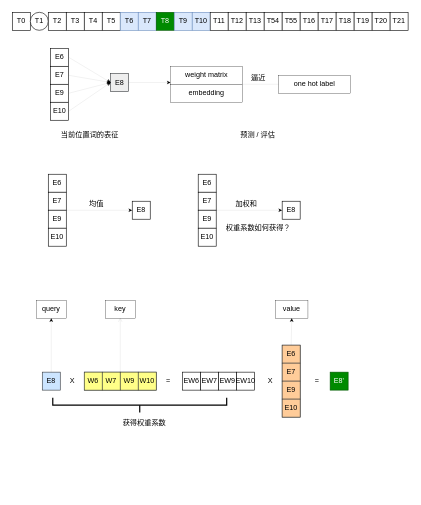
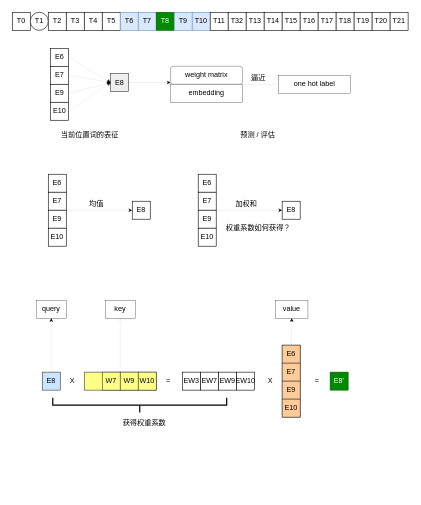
(237, 21) -> (237, 21)
(273, 21) -> (273, 21)
(291, 21) -> (291, 21)
(207, 75) -> (207, 75)
(93, 381) -> none
(192, 381) -> (192, 381)
